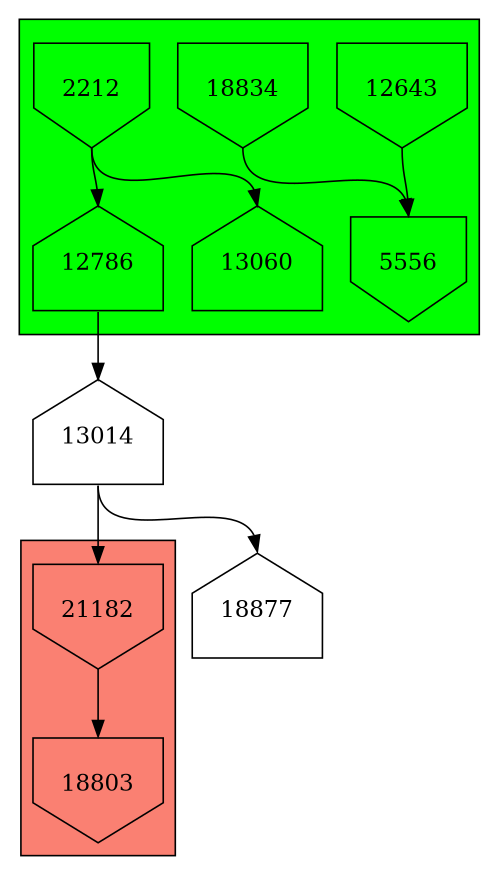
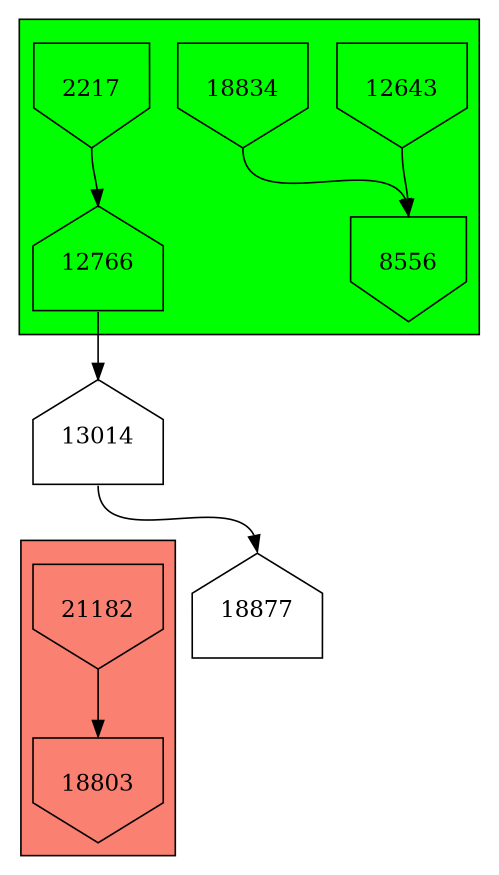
(92, 90) -> (92, 90)
(98, 264) -> (98, 264)
(257, 264) -> none
(409, 264) -> (409, 264)
(98, 516) -> none
